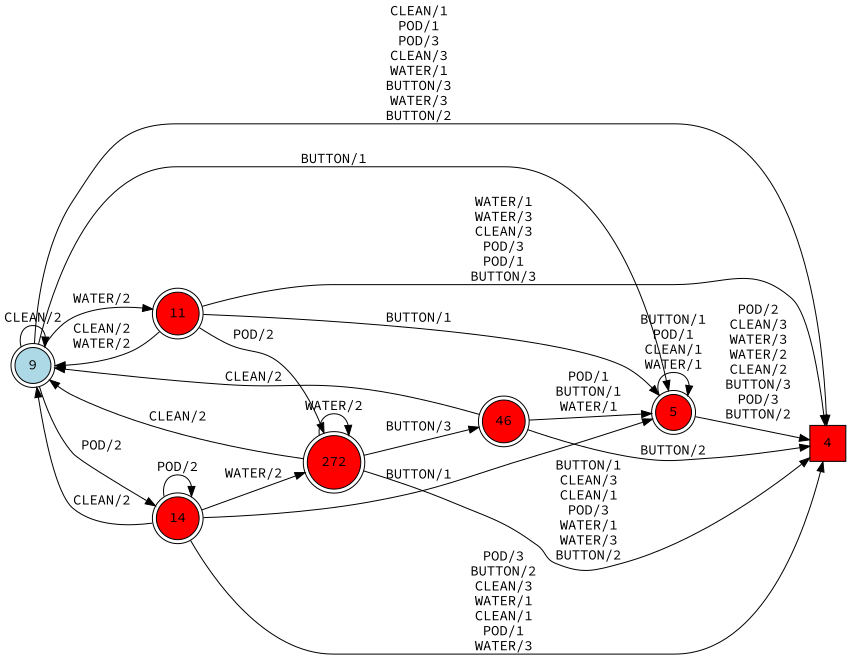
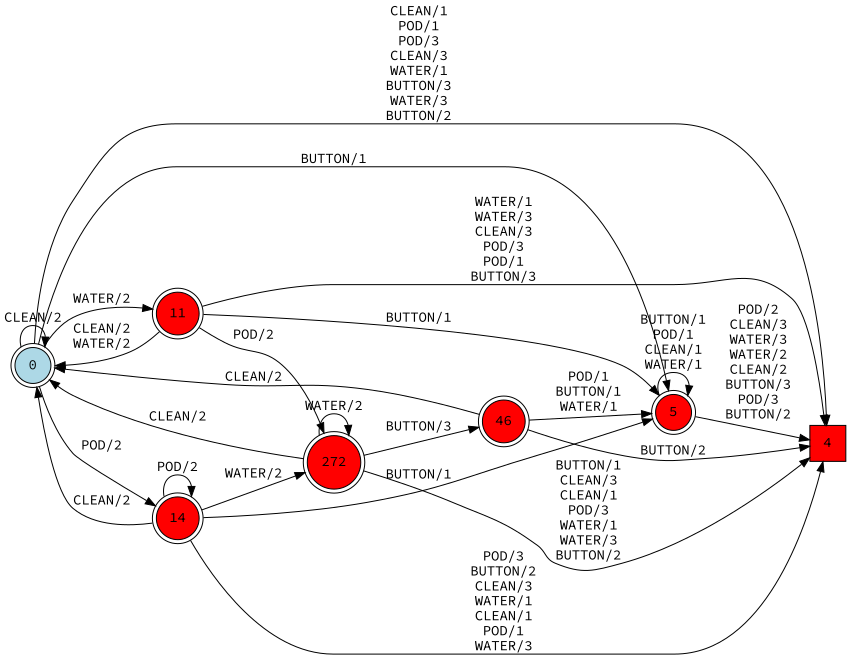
(33, 365) -> (33, 365)
